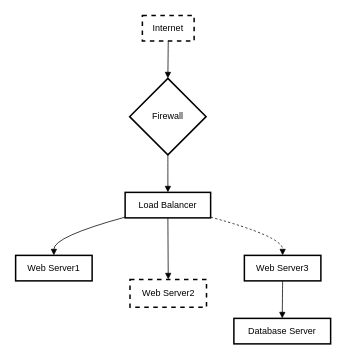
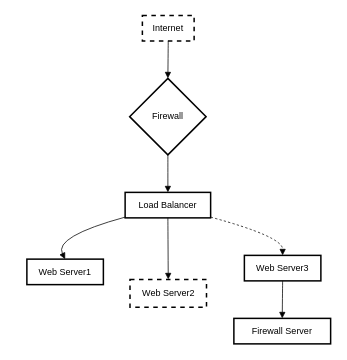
(54, 268) -> (65, 272)
(282, 331) -> (282, 331)
